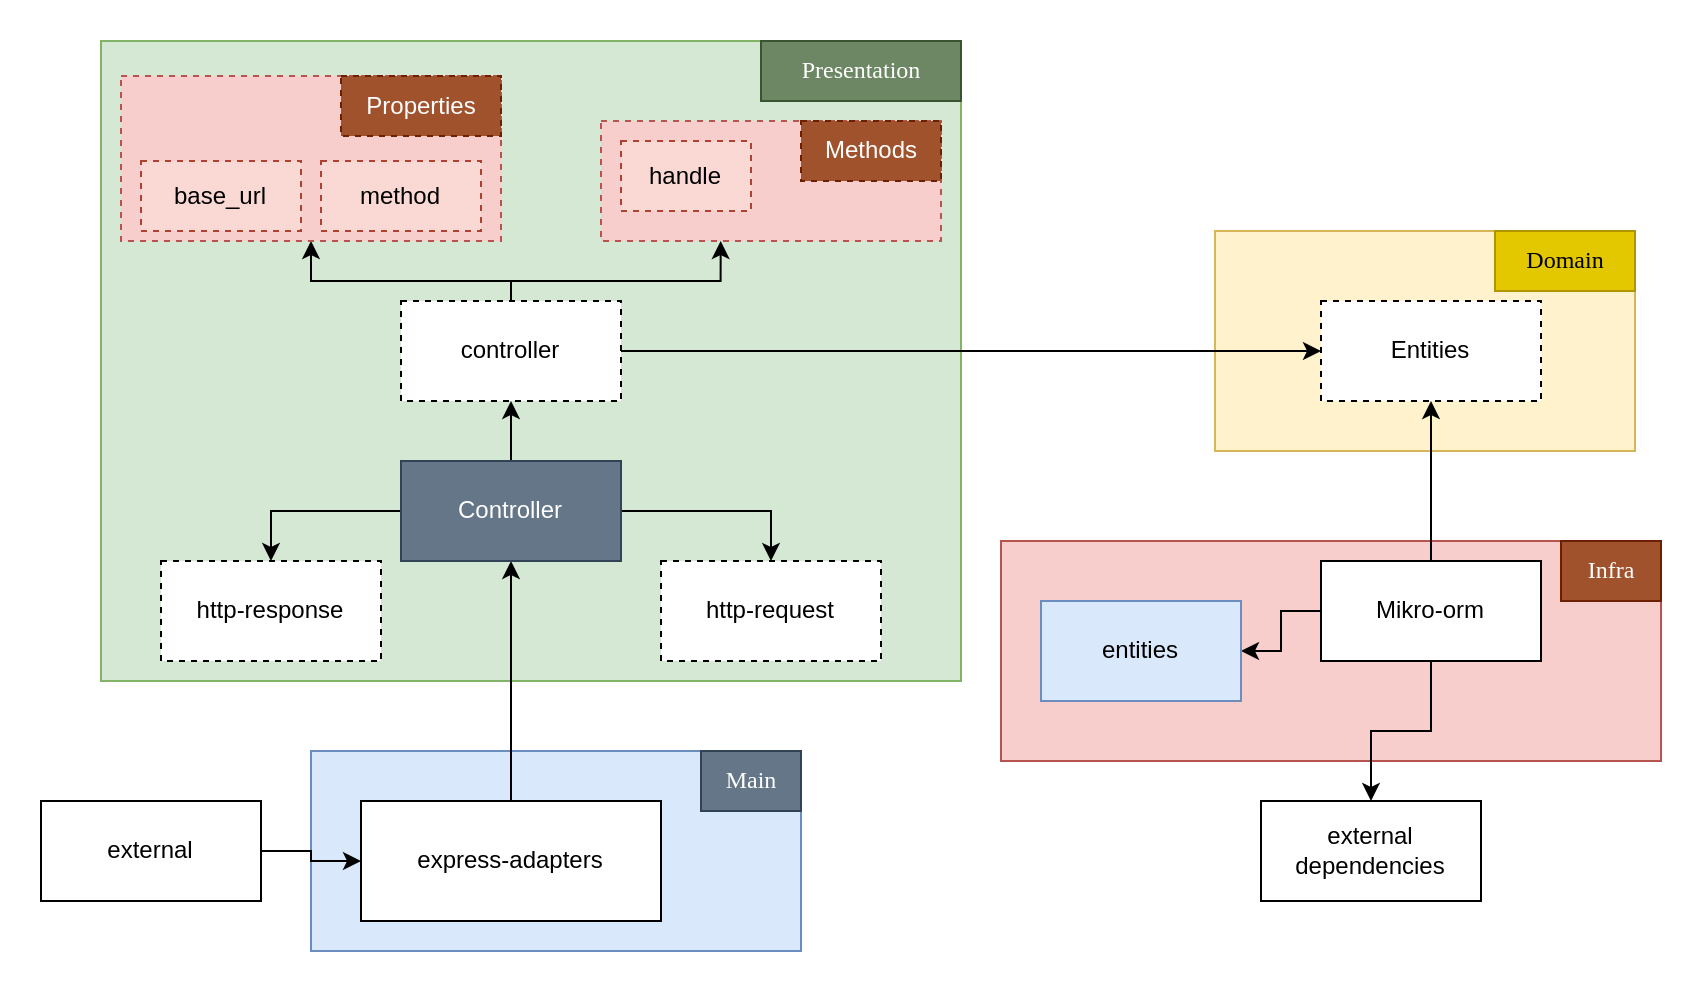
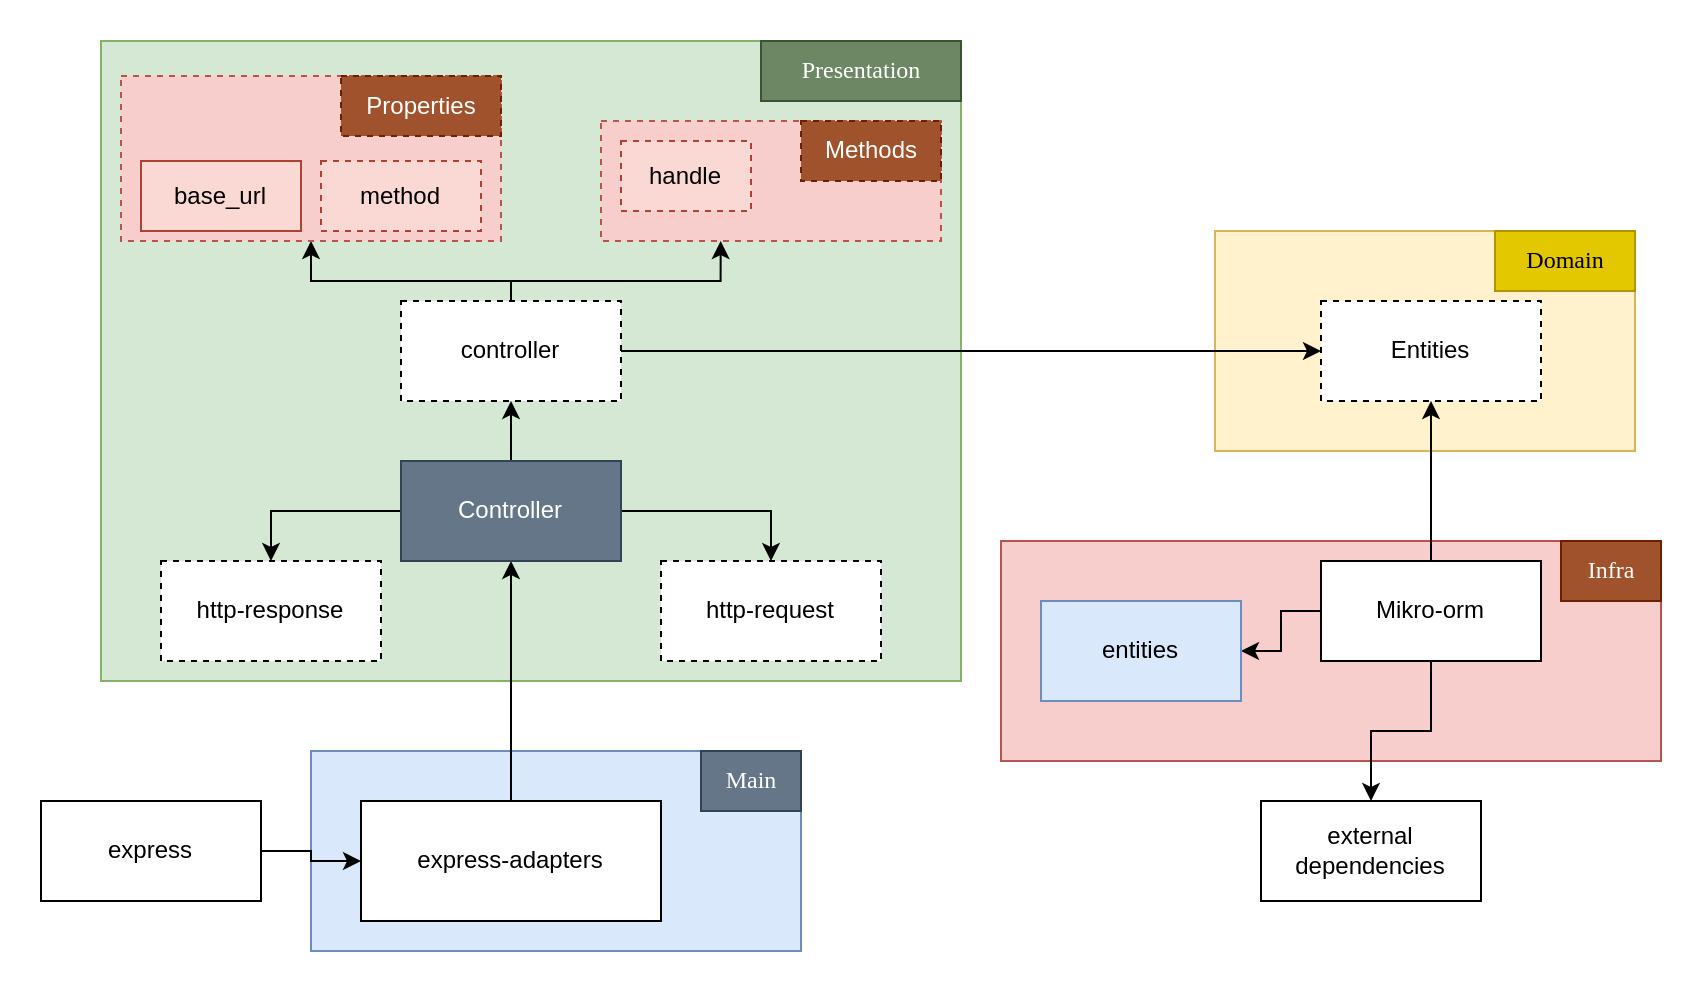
(221, 196) -> (221, 196)
(151, 851) -> (151, 851)
